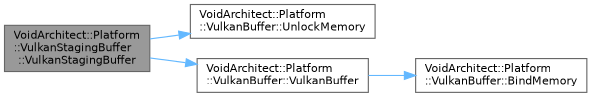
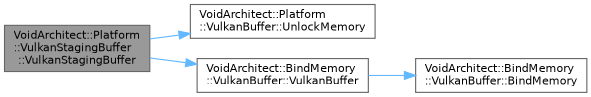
(283, 75) -> (283, 75)
(501, 75) -> (501, 75)
